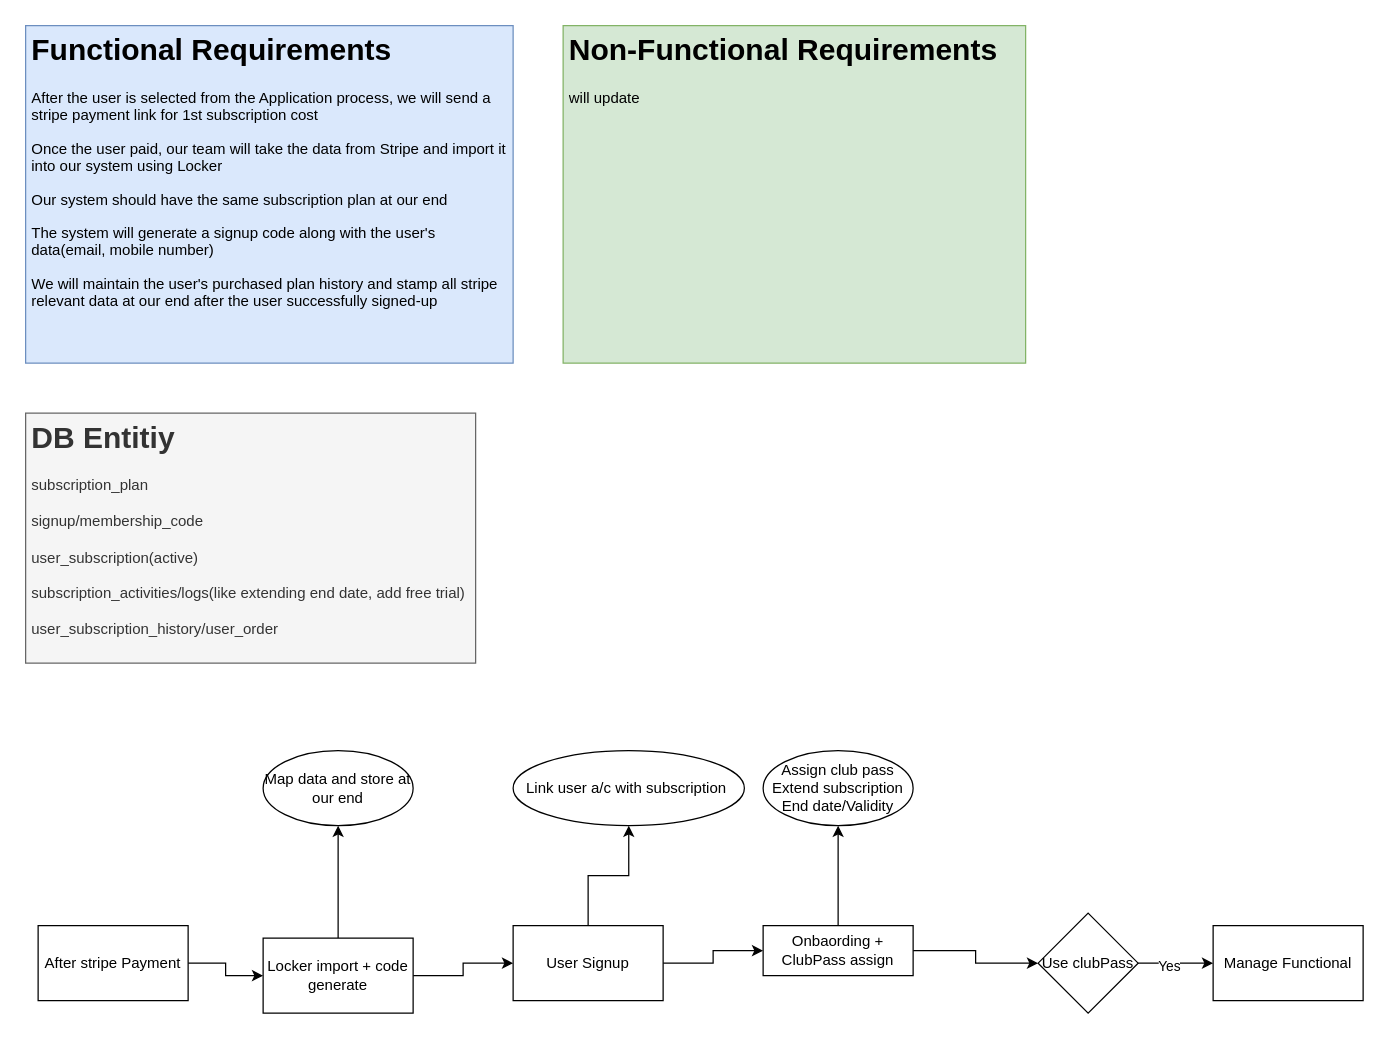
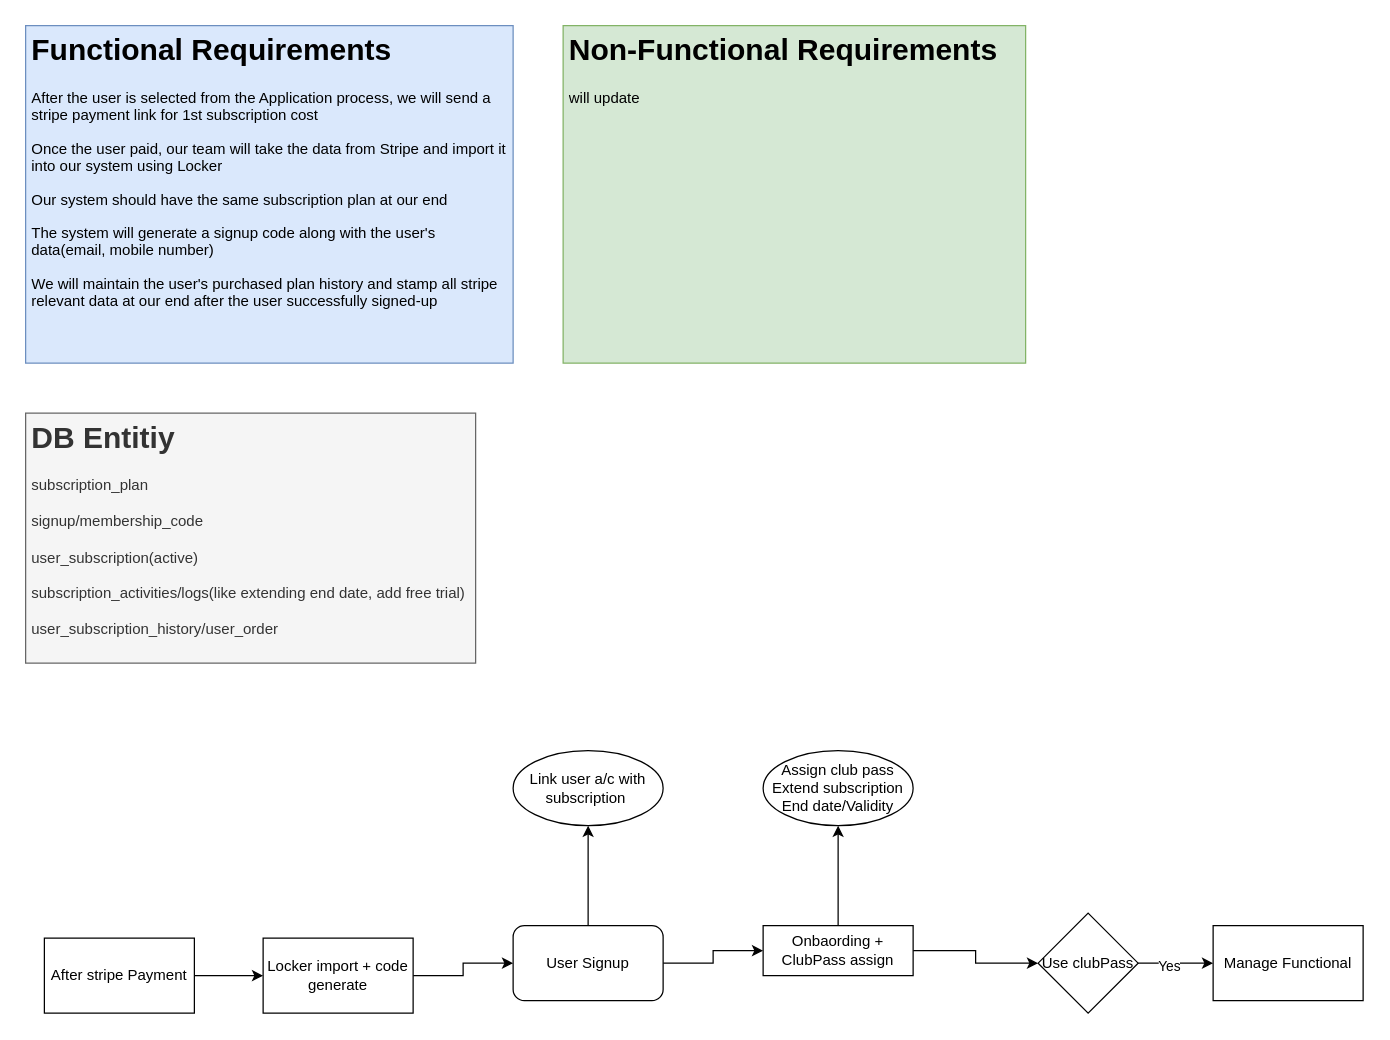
(338, 788) -> none
(629, 788) -> (588, 788)
(338, 886) -> none
(113, 963) -> (119, 976)
(588, 963) -> (588, 963)
